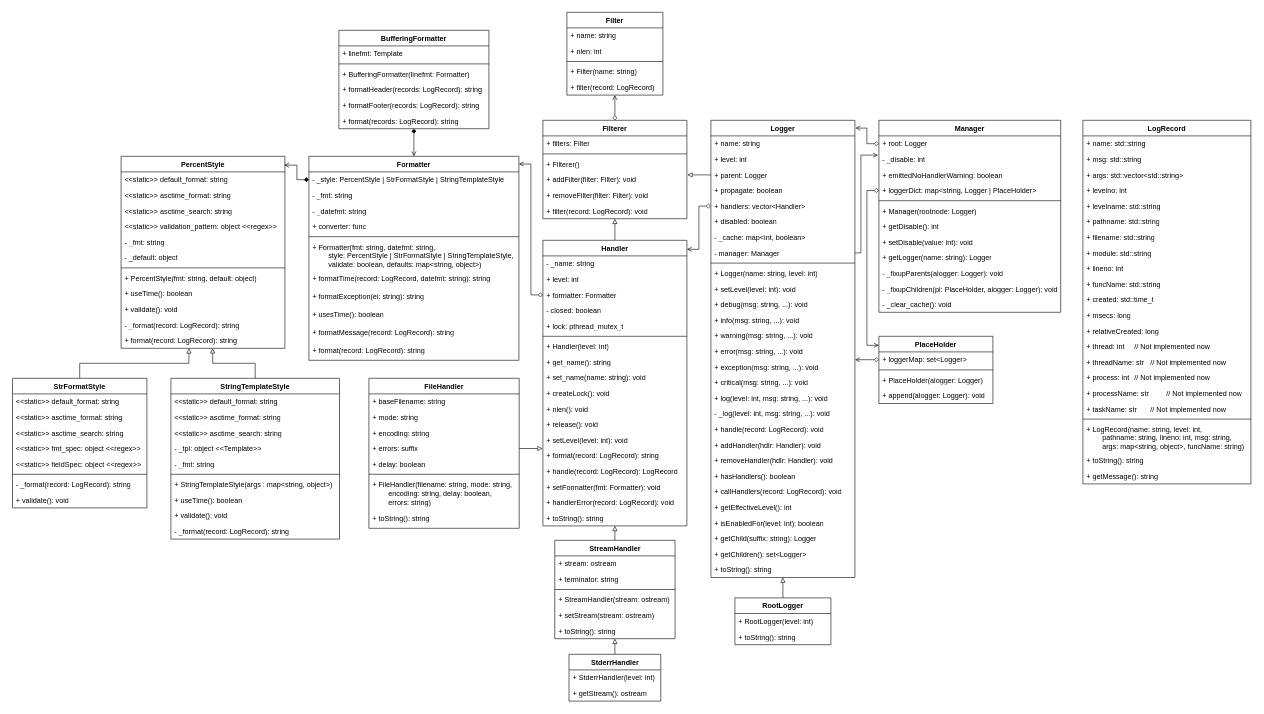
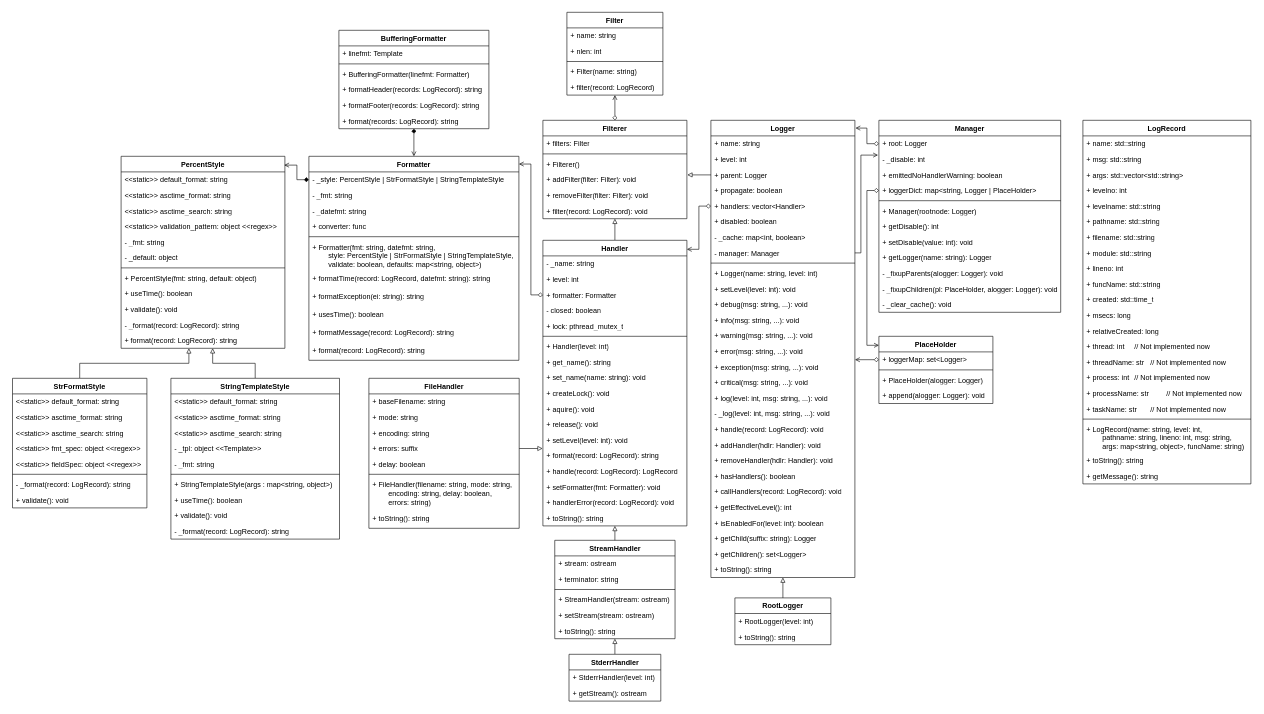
(570, 410) -> (574, 410)
